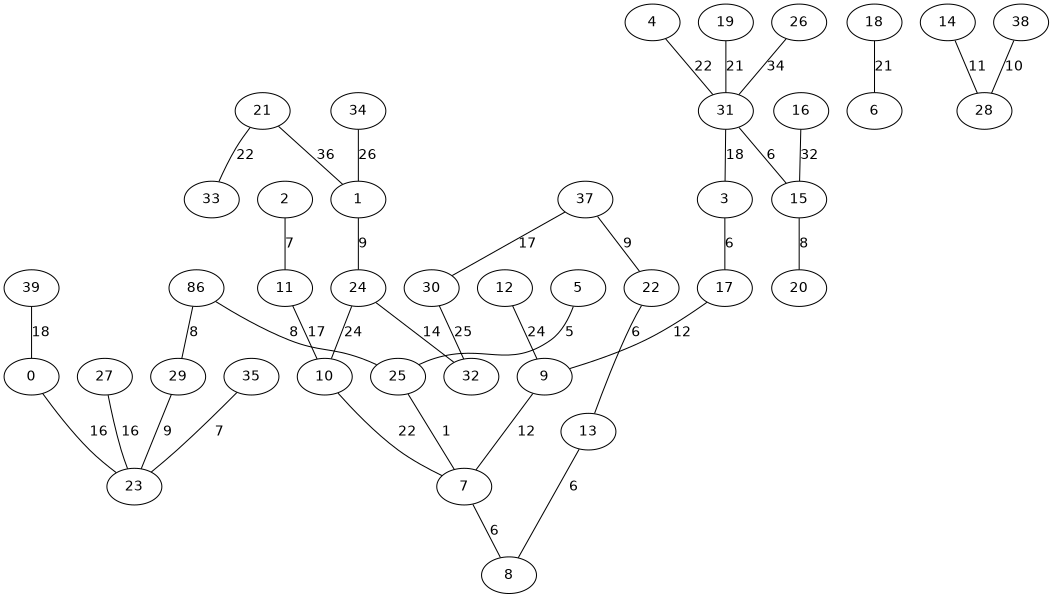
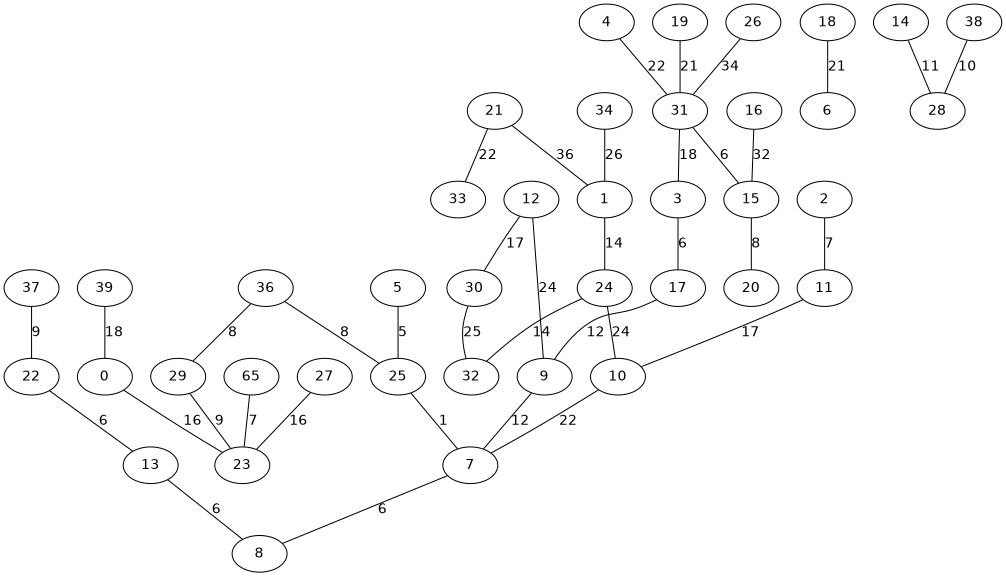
(363, 244) -> (614, 244)
(509, 244) -> (501, 243)
(196, 288) -> (266, 288)
(251, 377) -> (251, 377)
